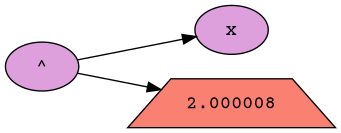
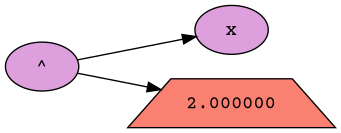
(232, 103) -> (232, 103)
